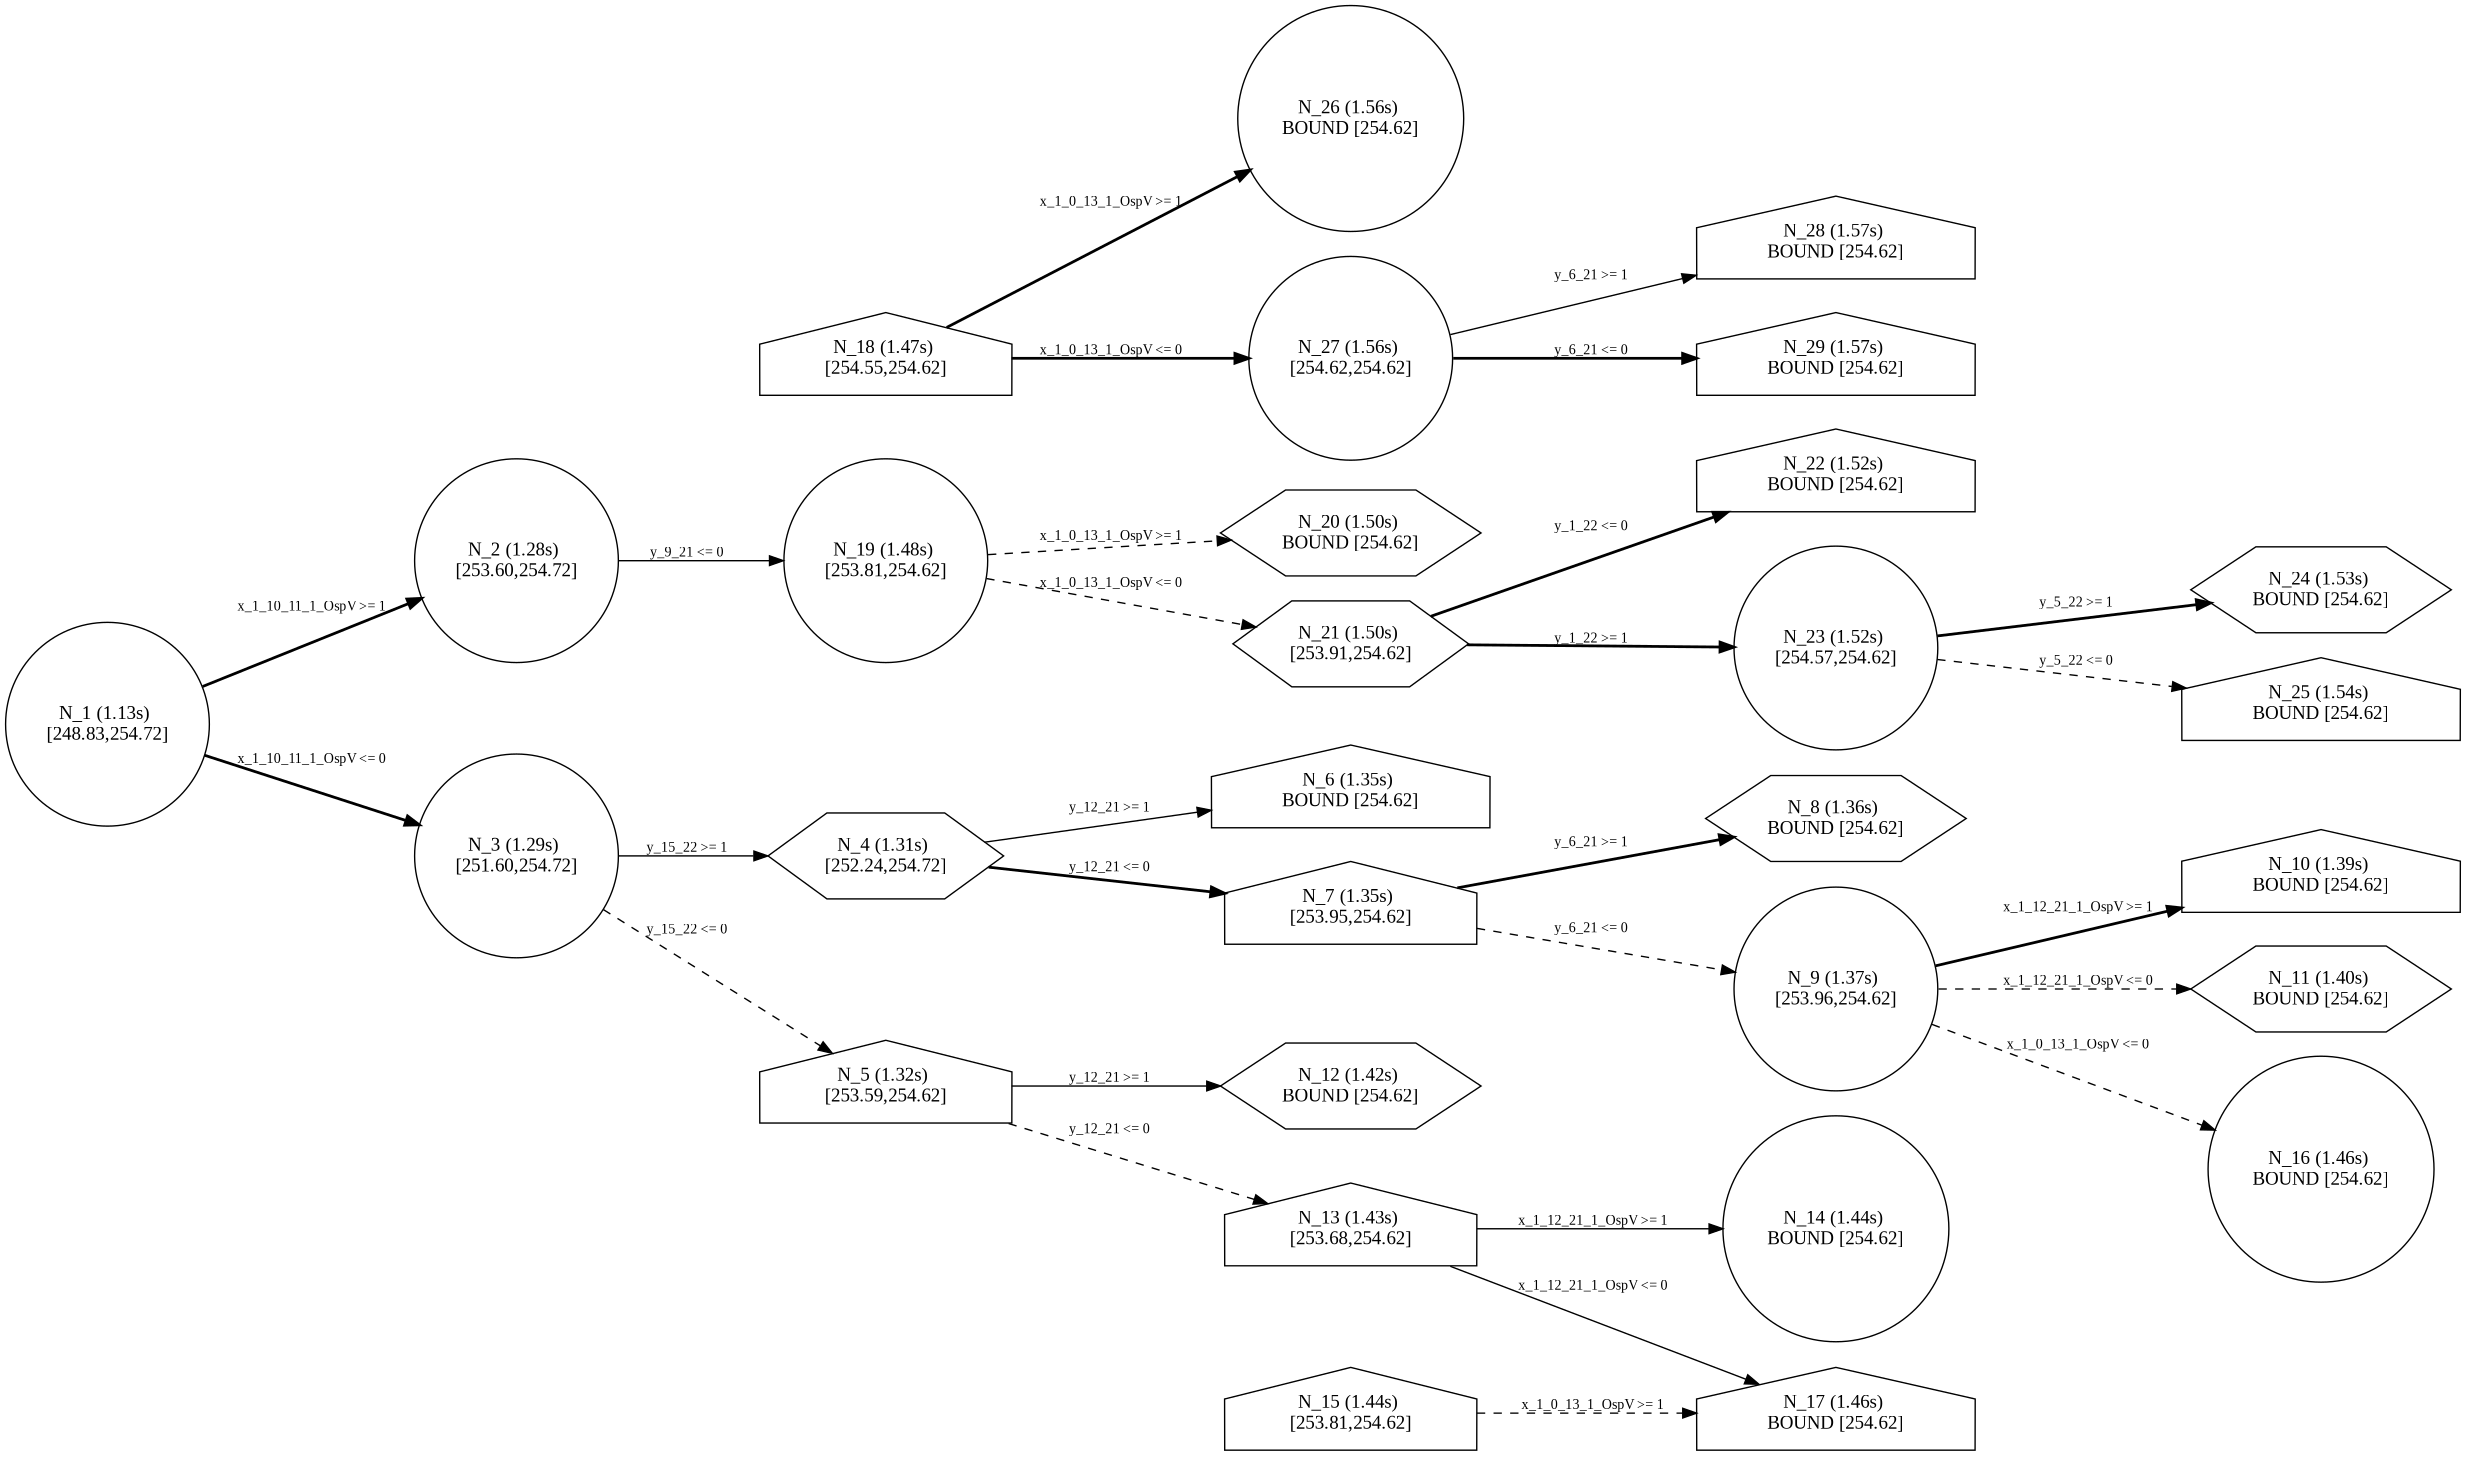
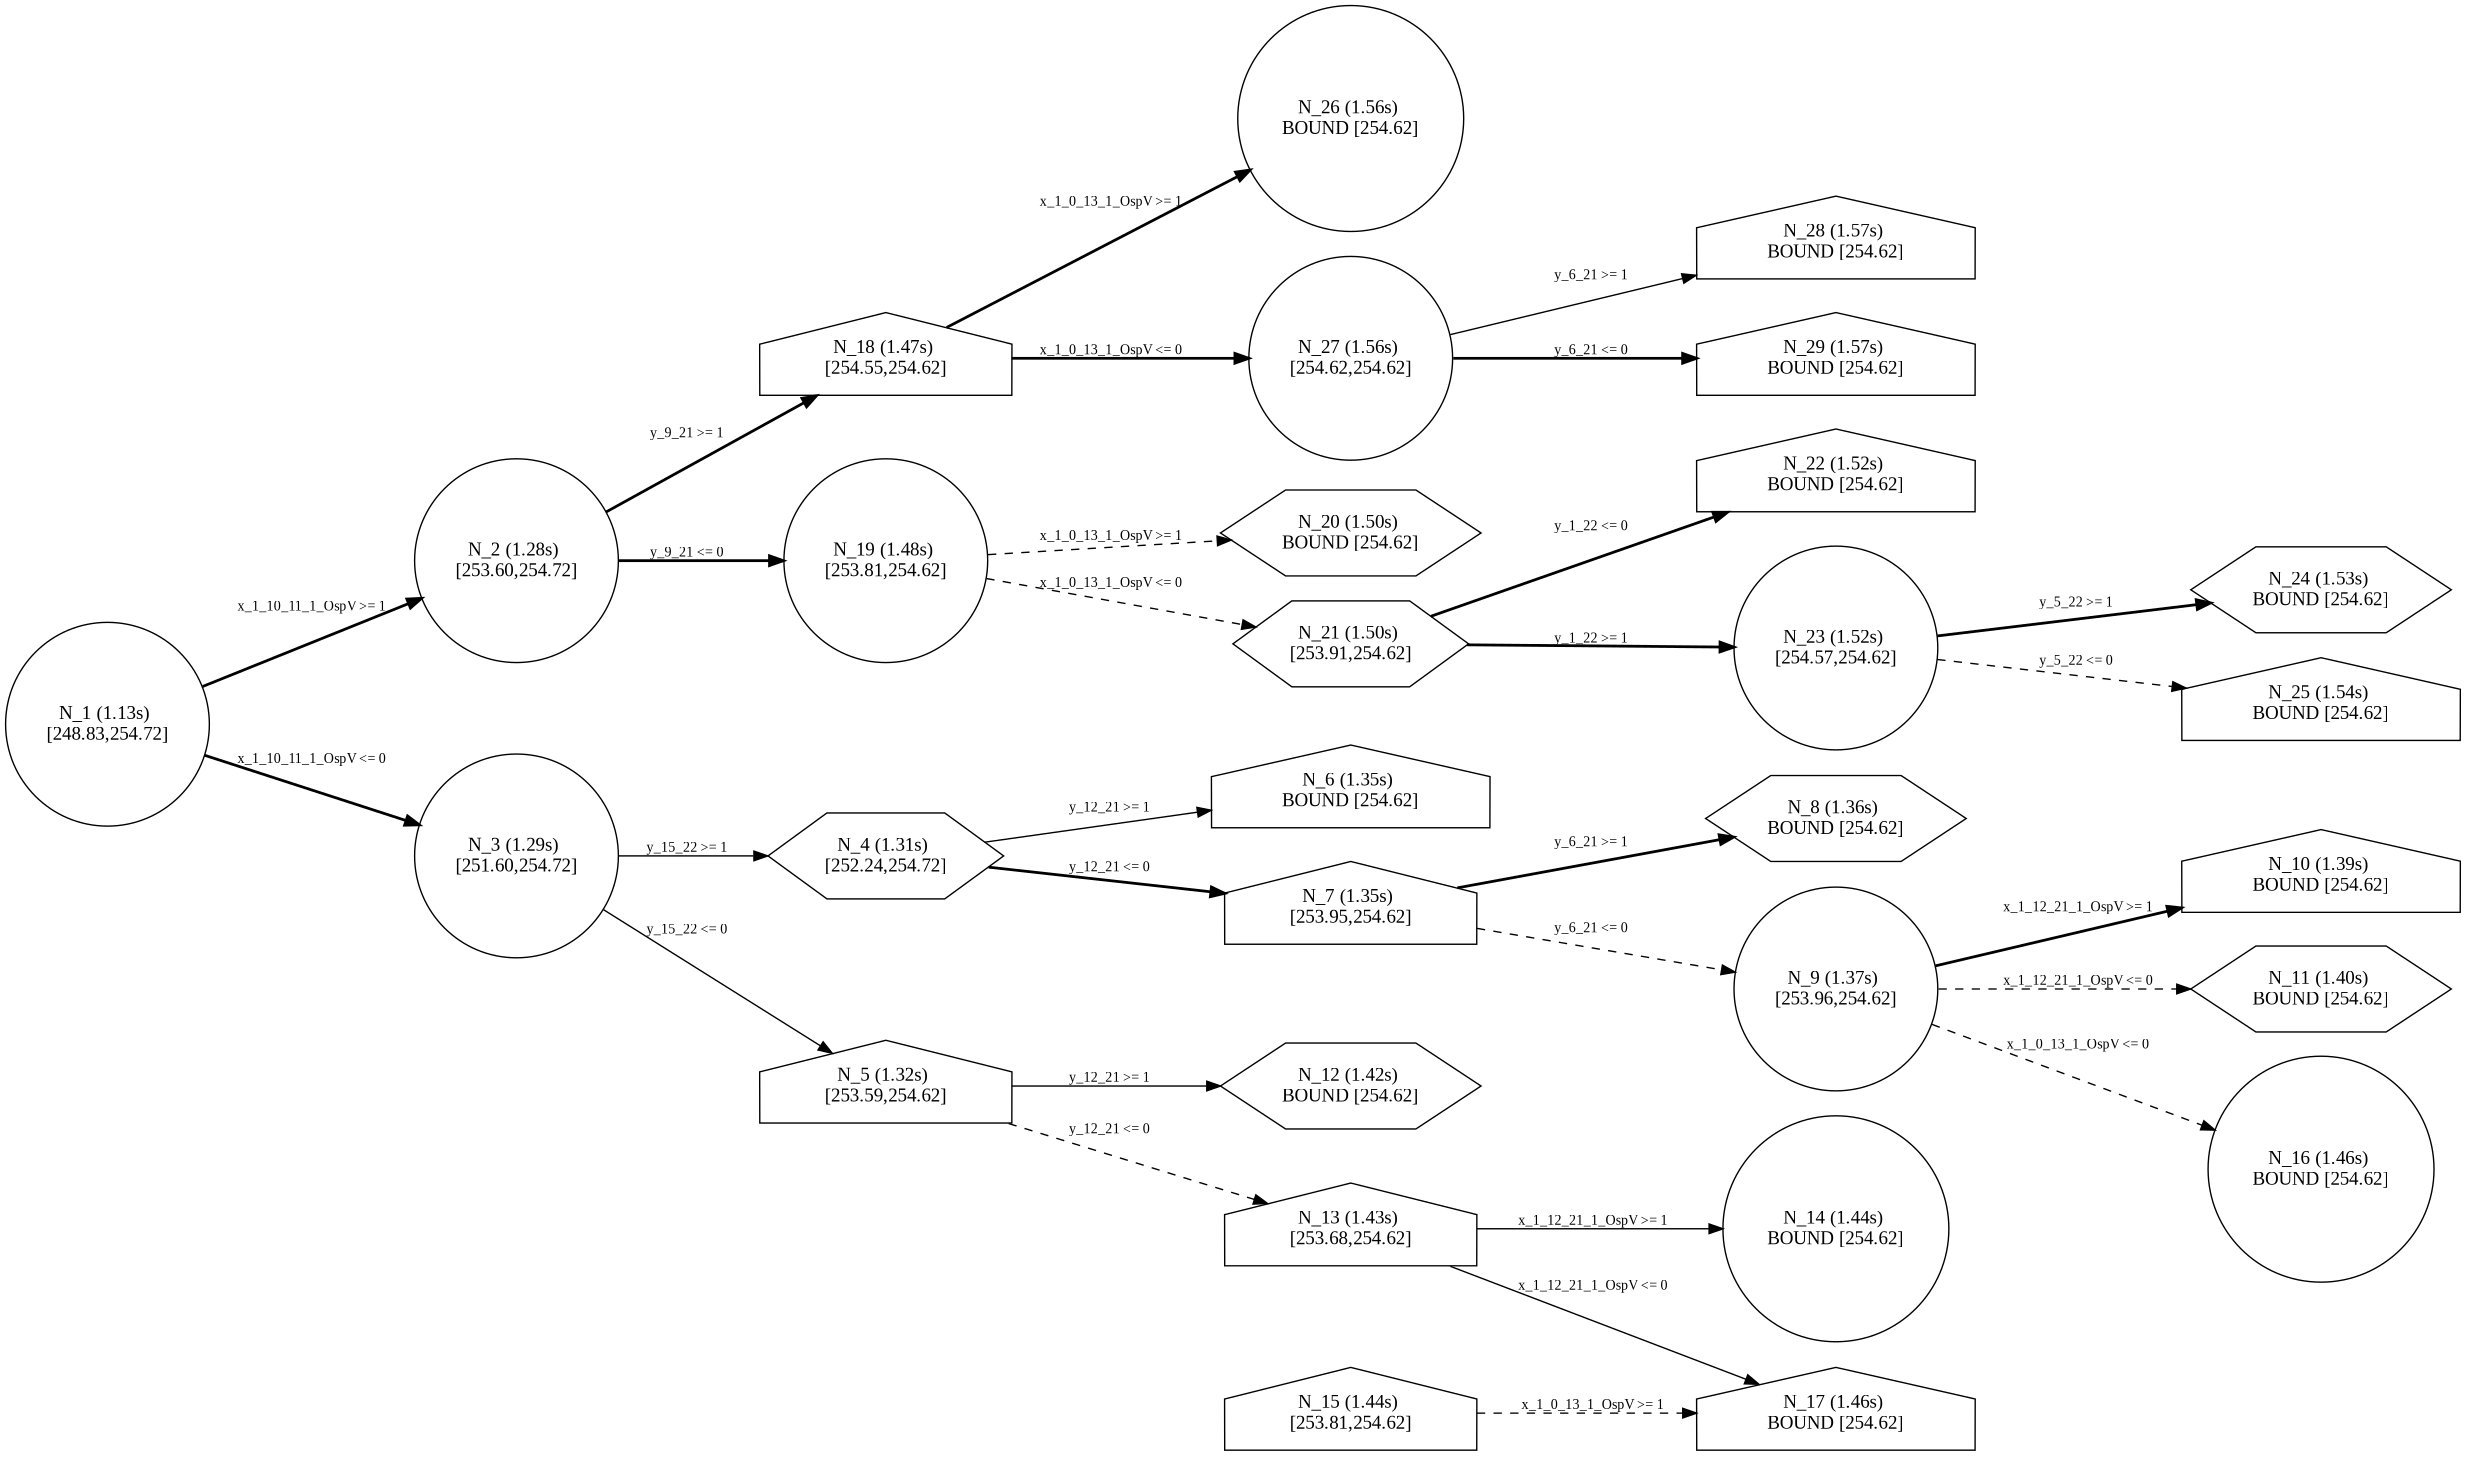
none -> (705, 457)
(694, 561) -> (694, 561)
(712, 978) -> (712, 978)
